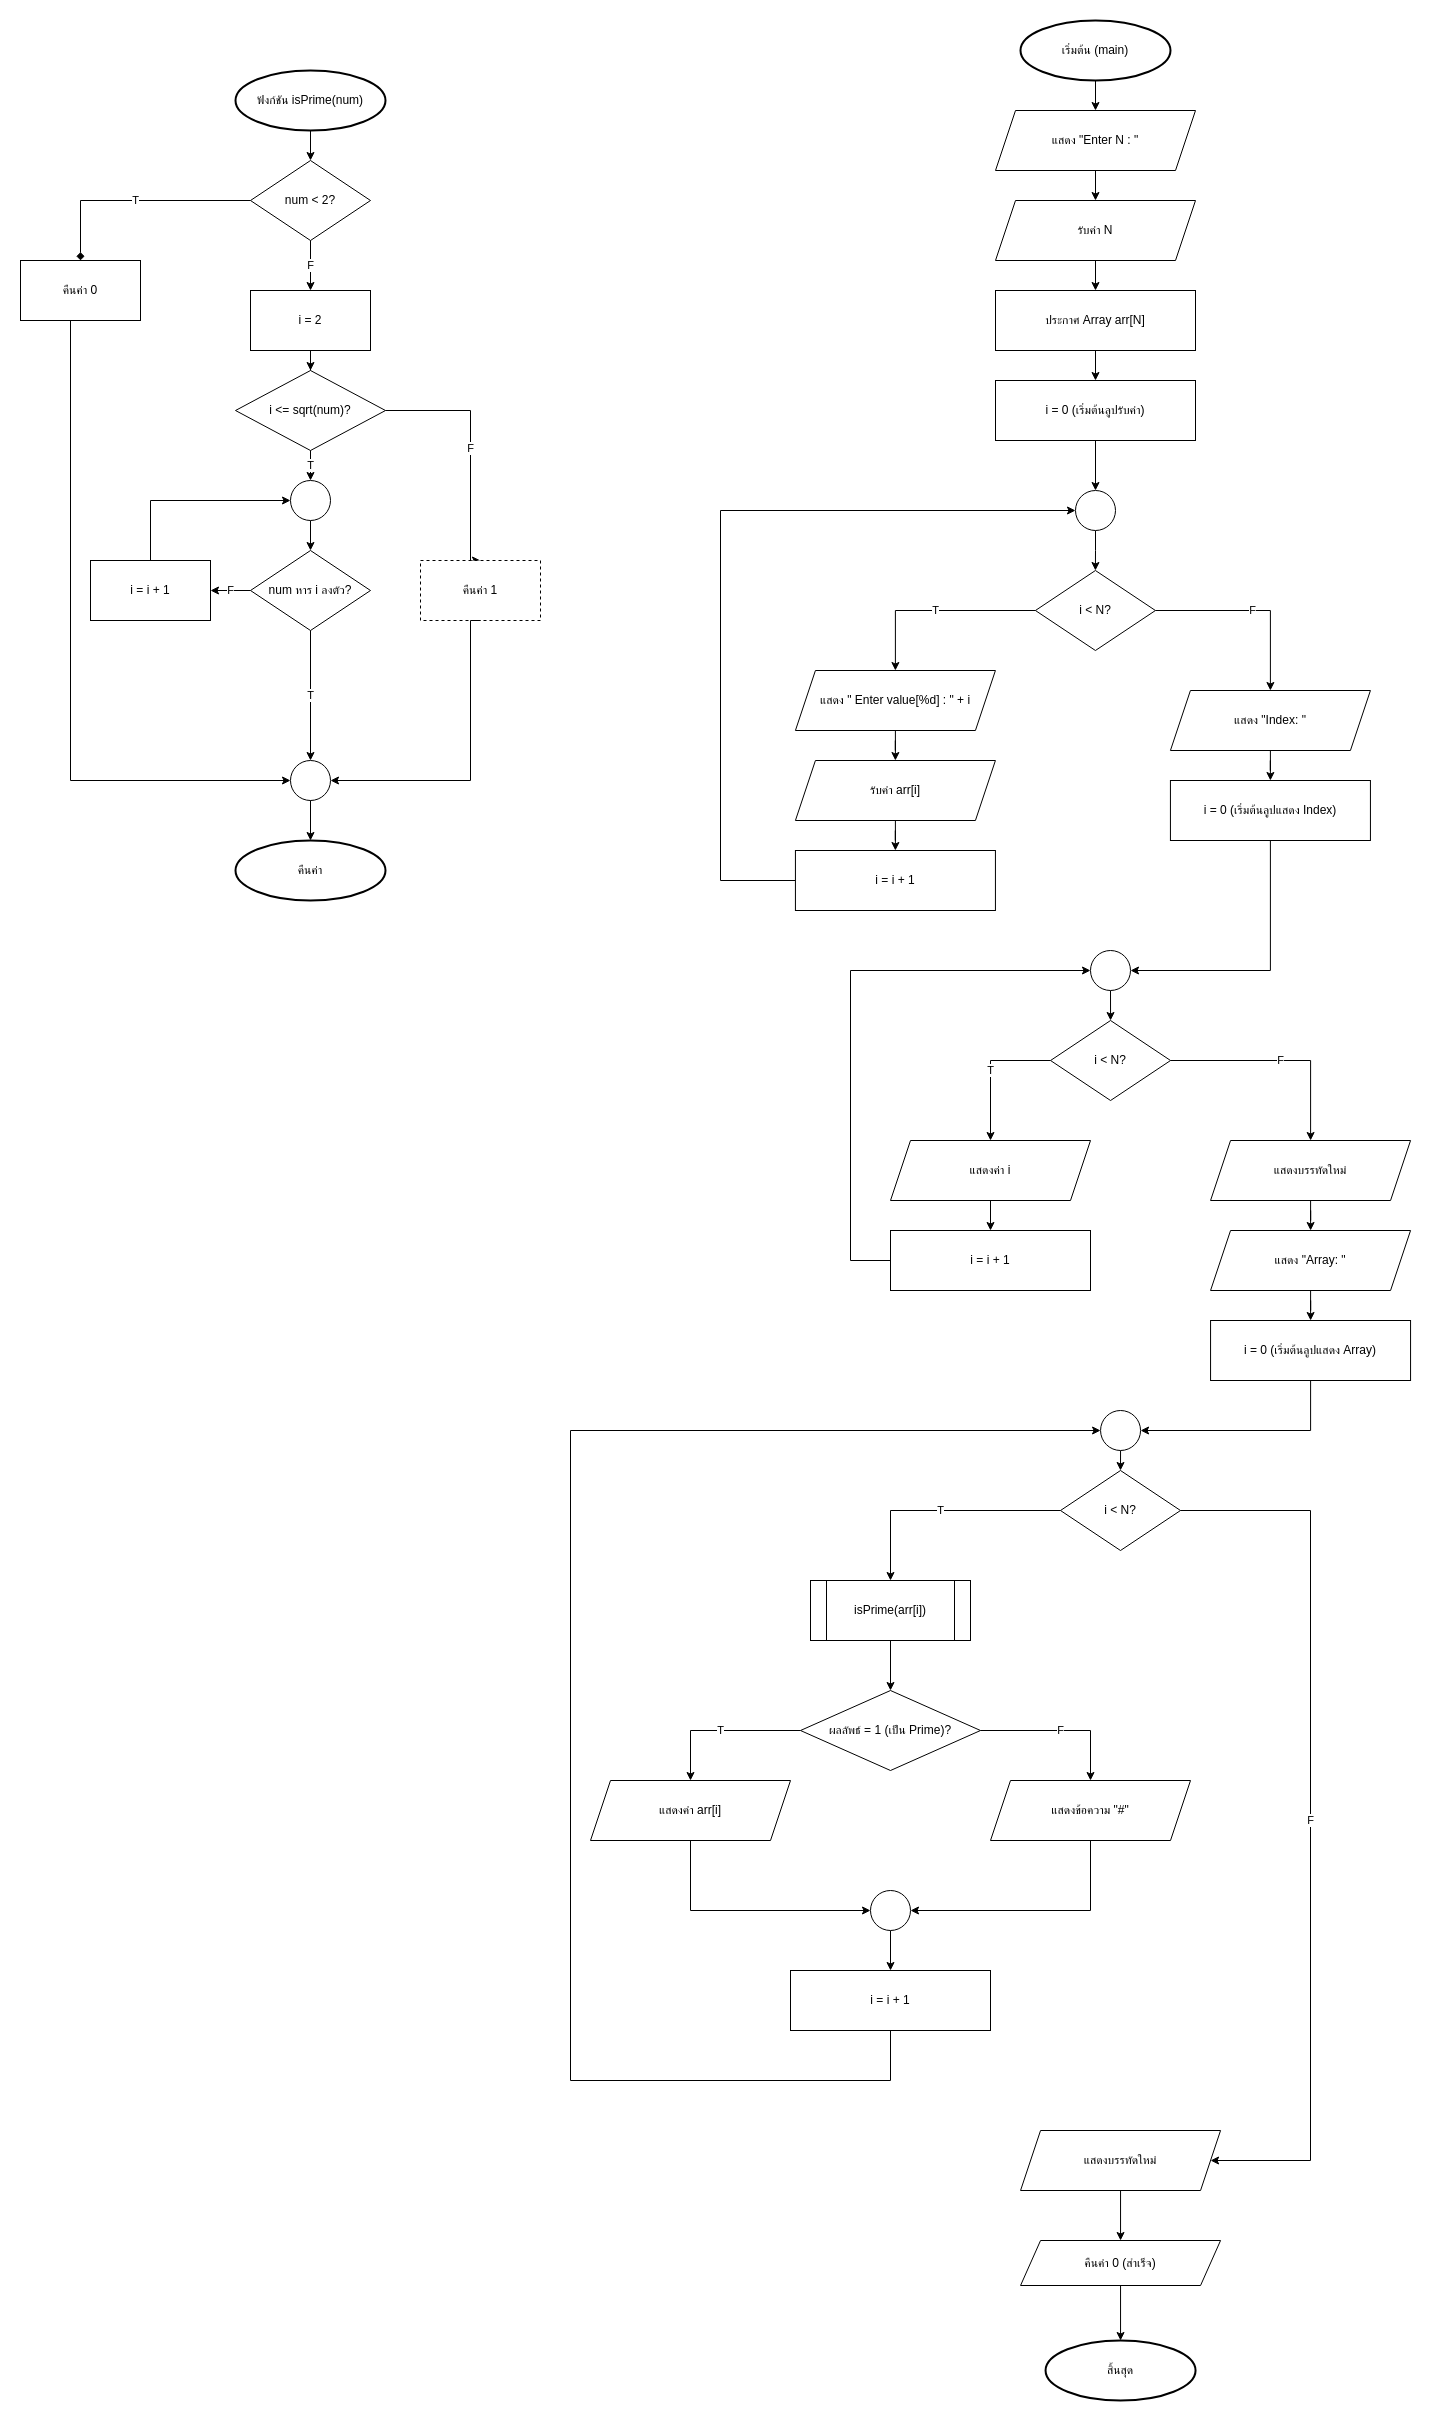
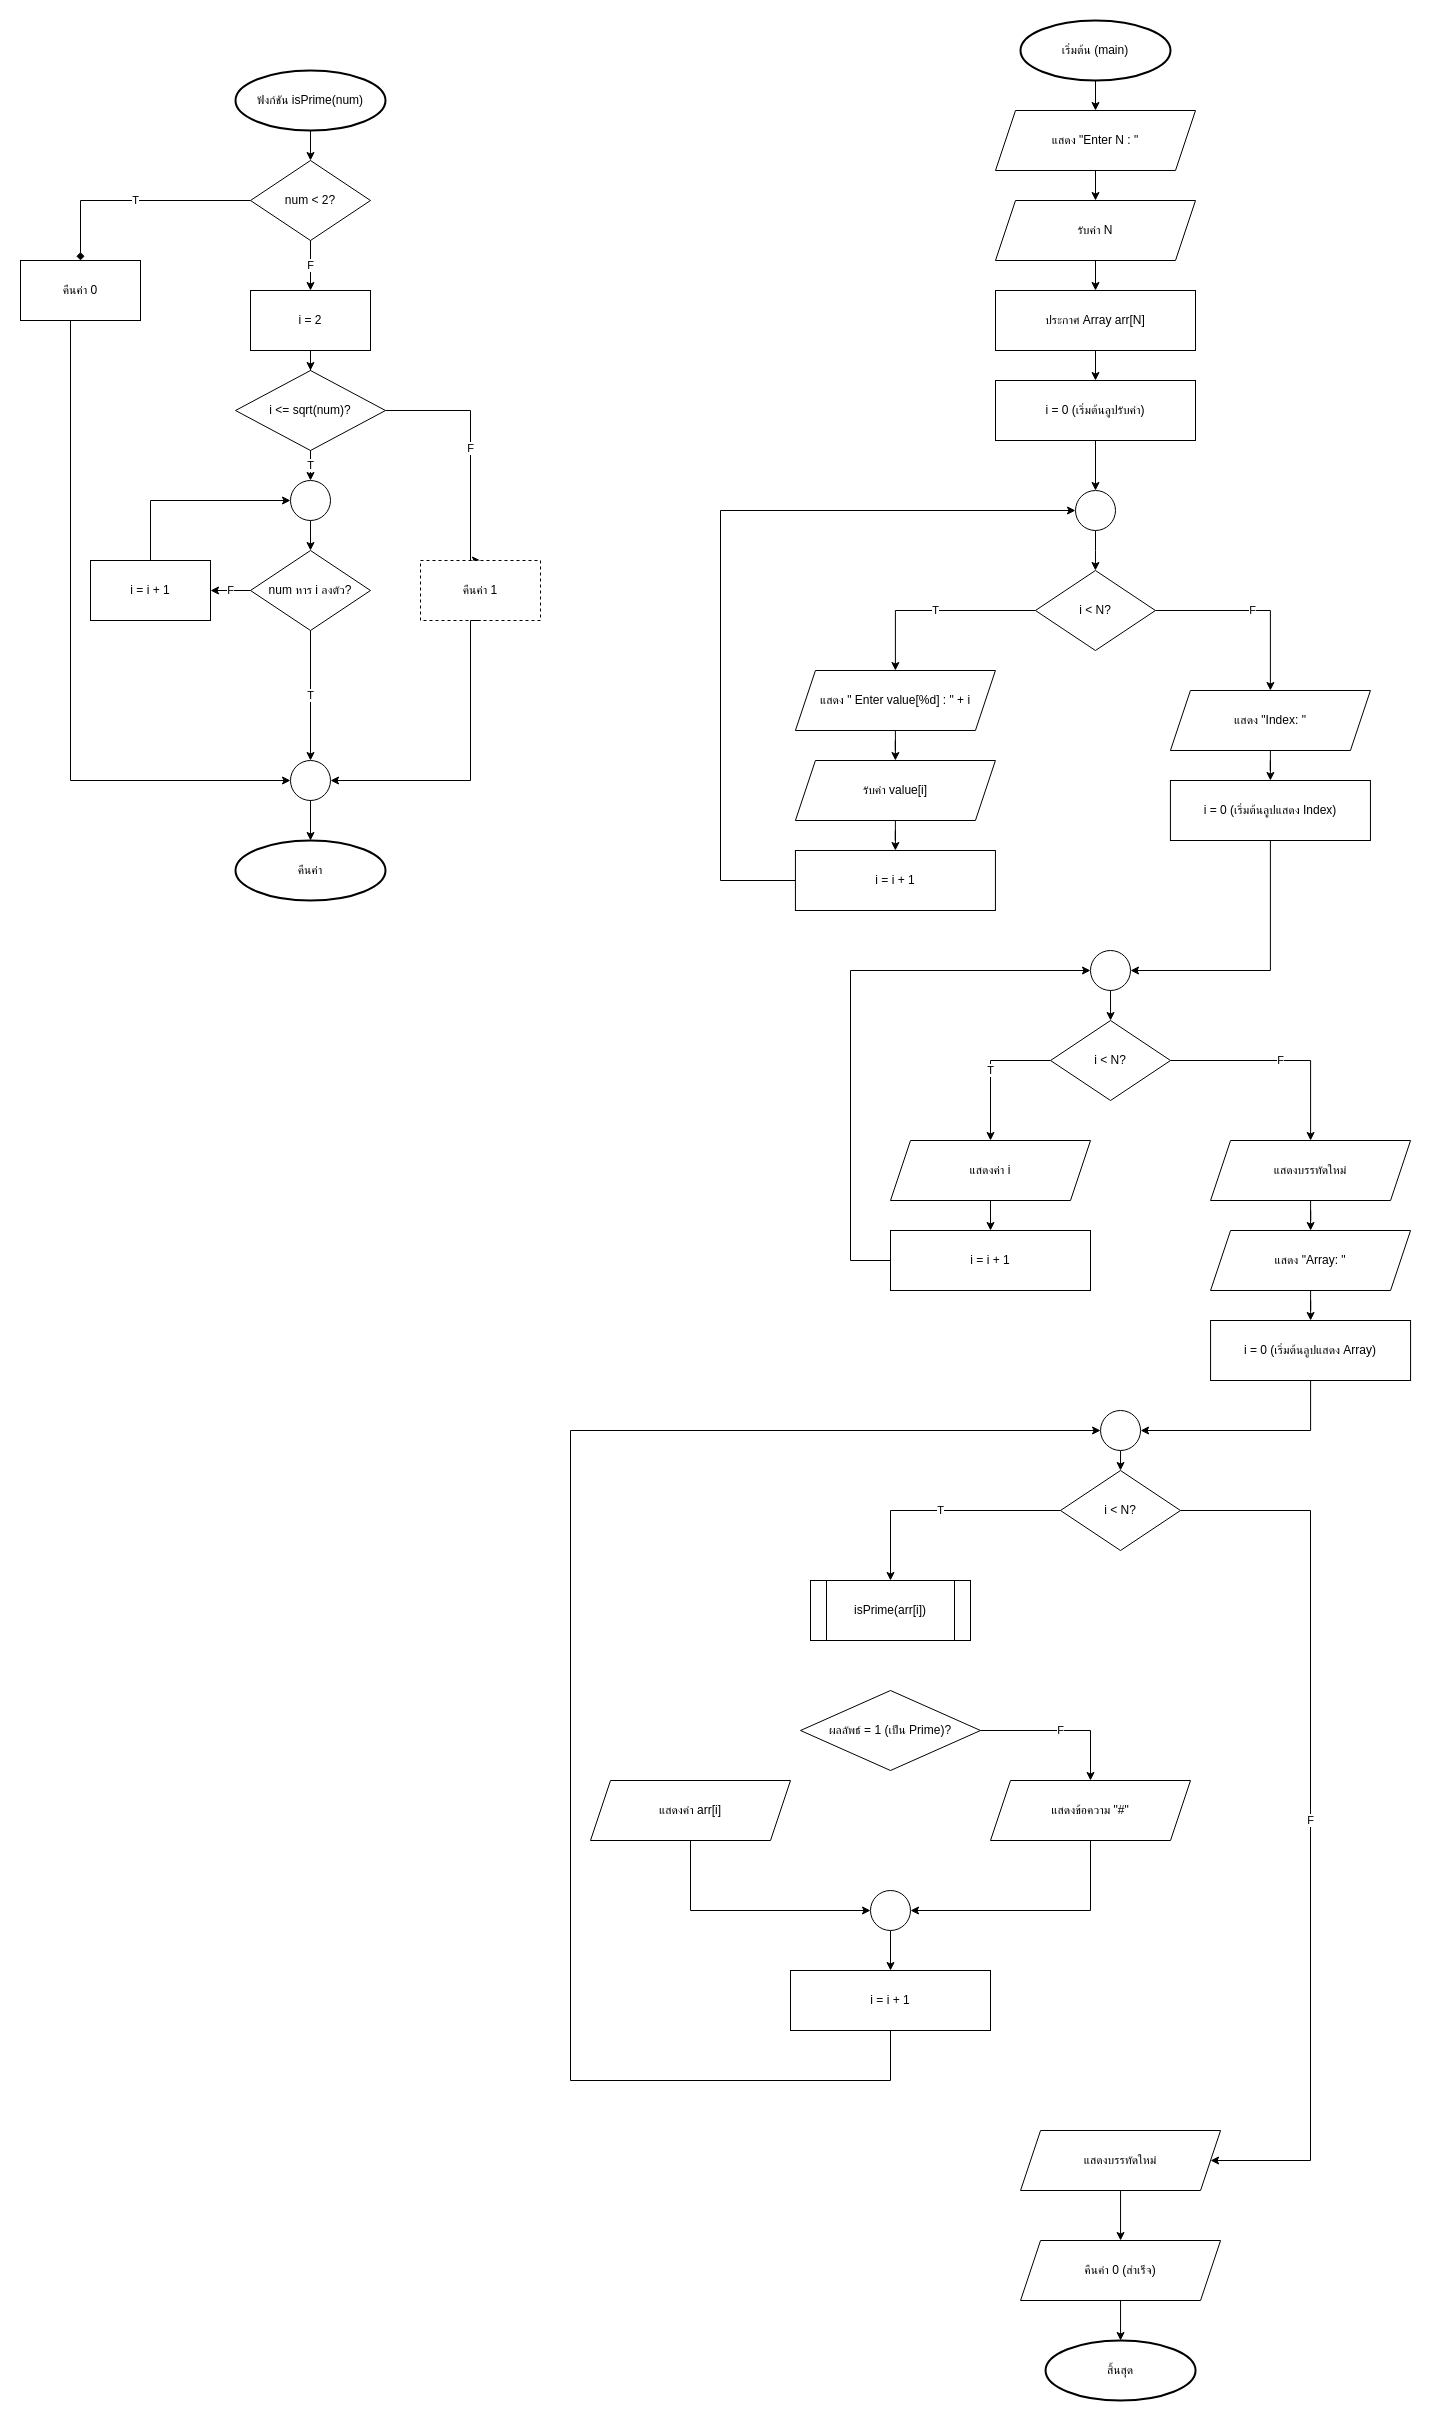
(896, 791) -> (896, 791)
(891, 1662) -> none
(725, 1731) -> none
(1121, 2263) -> (1121, 2271)
